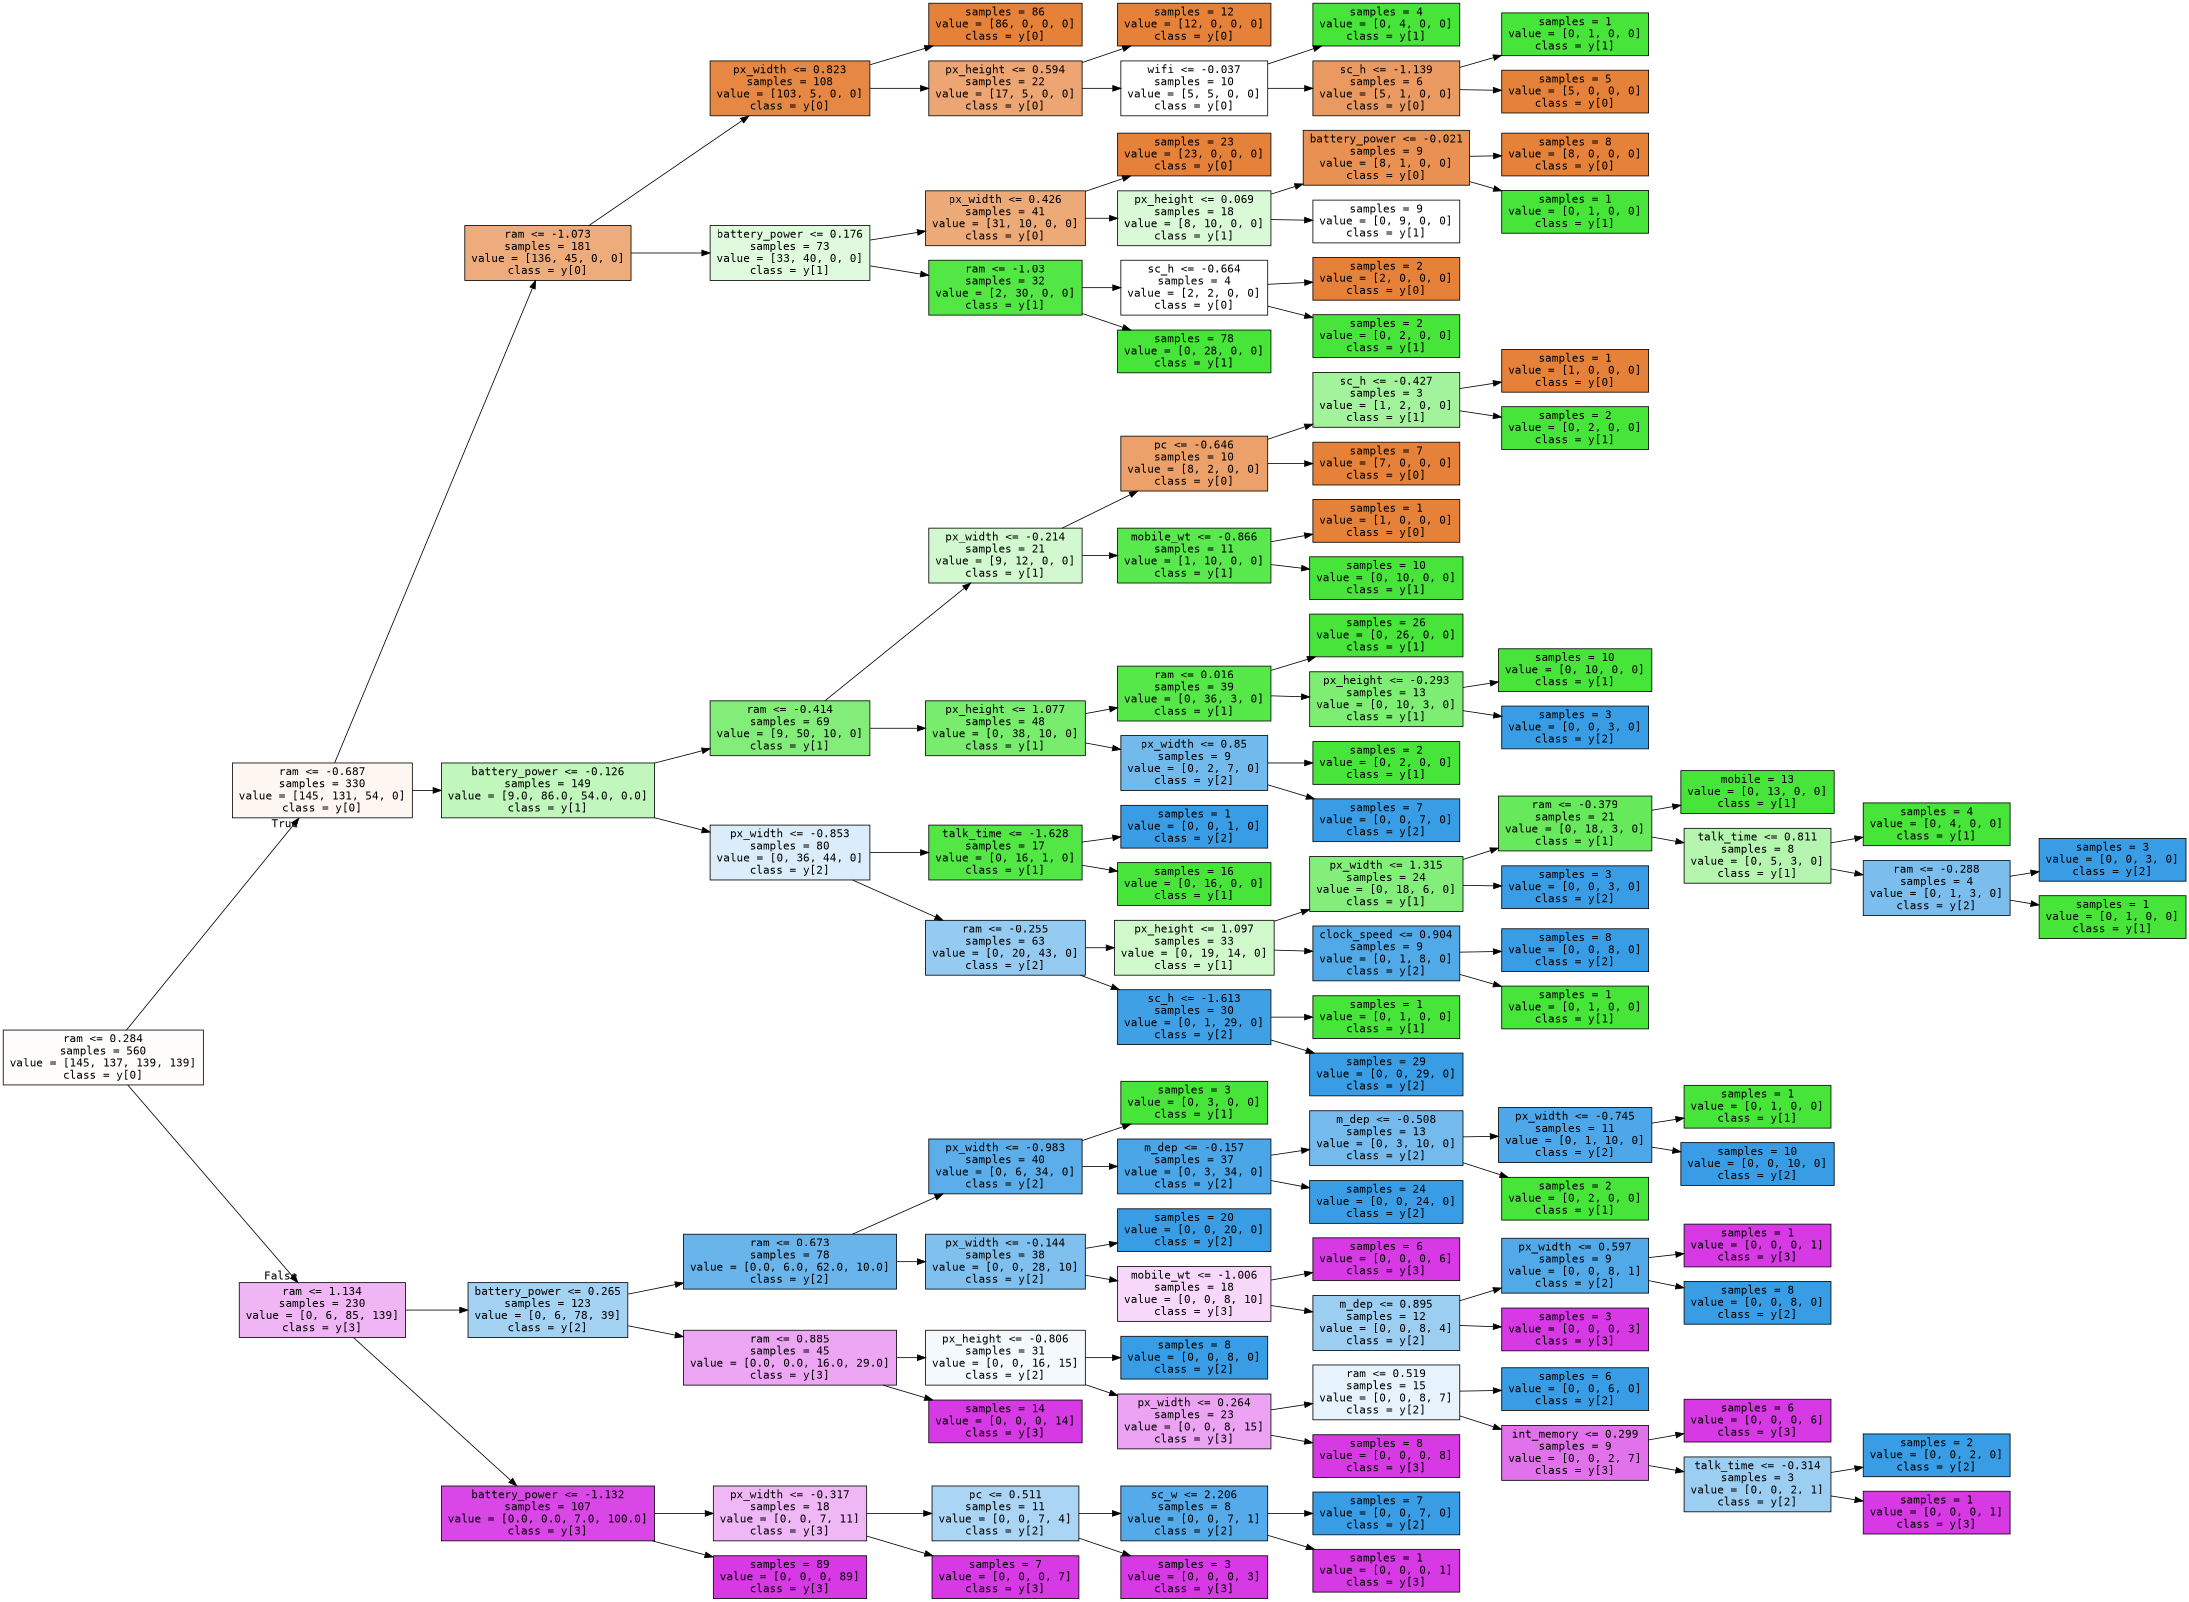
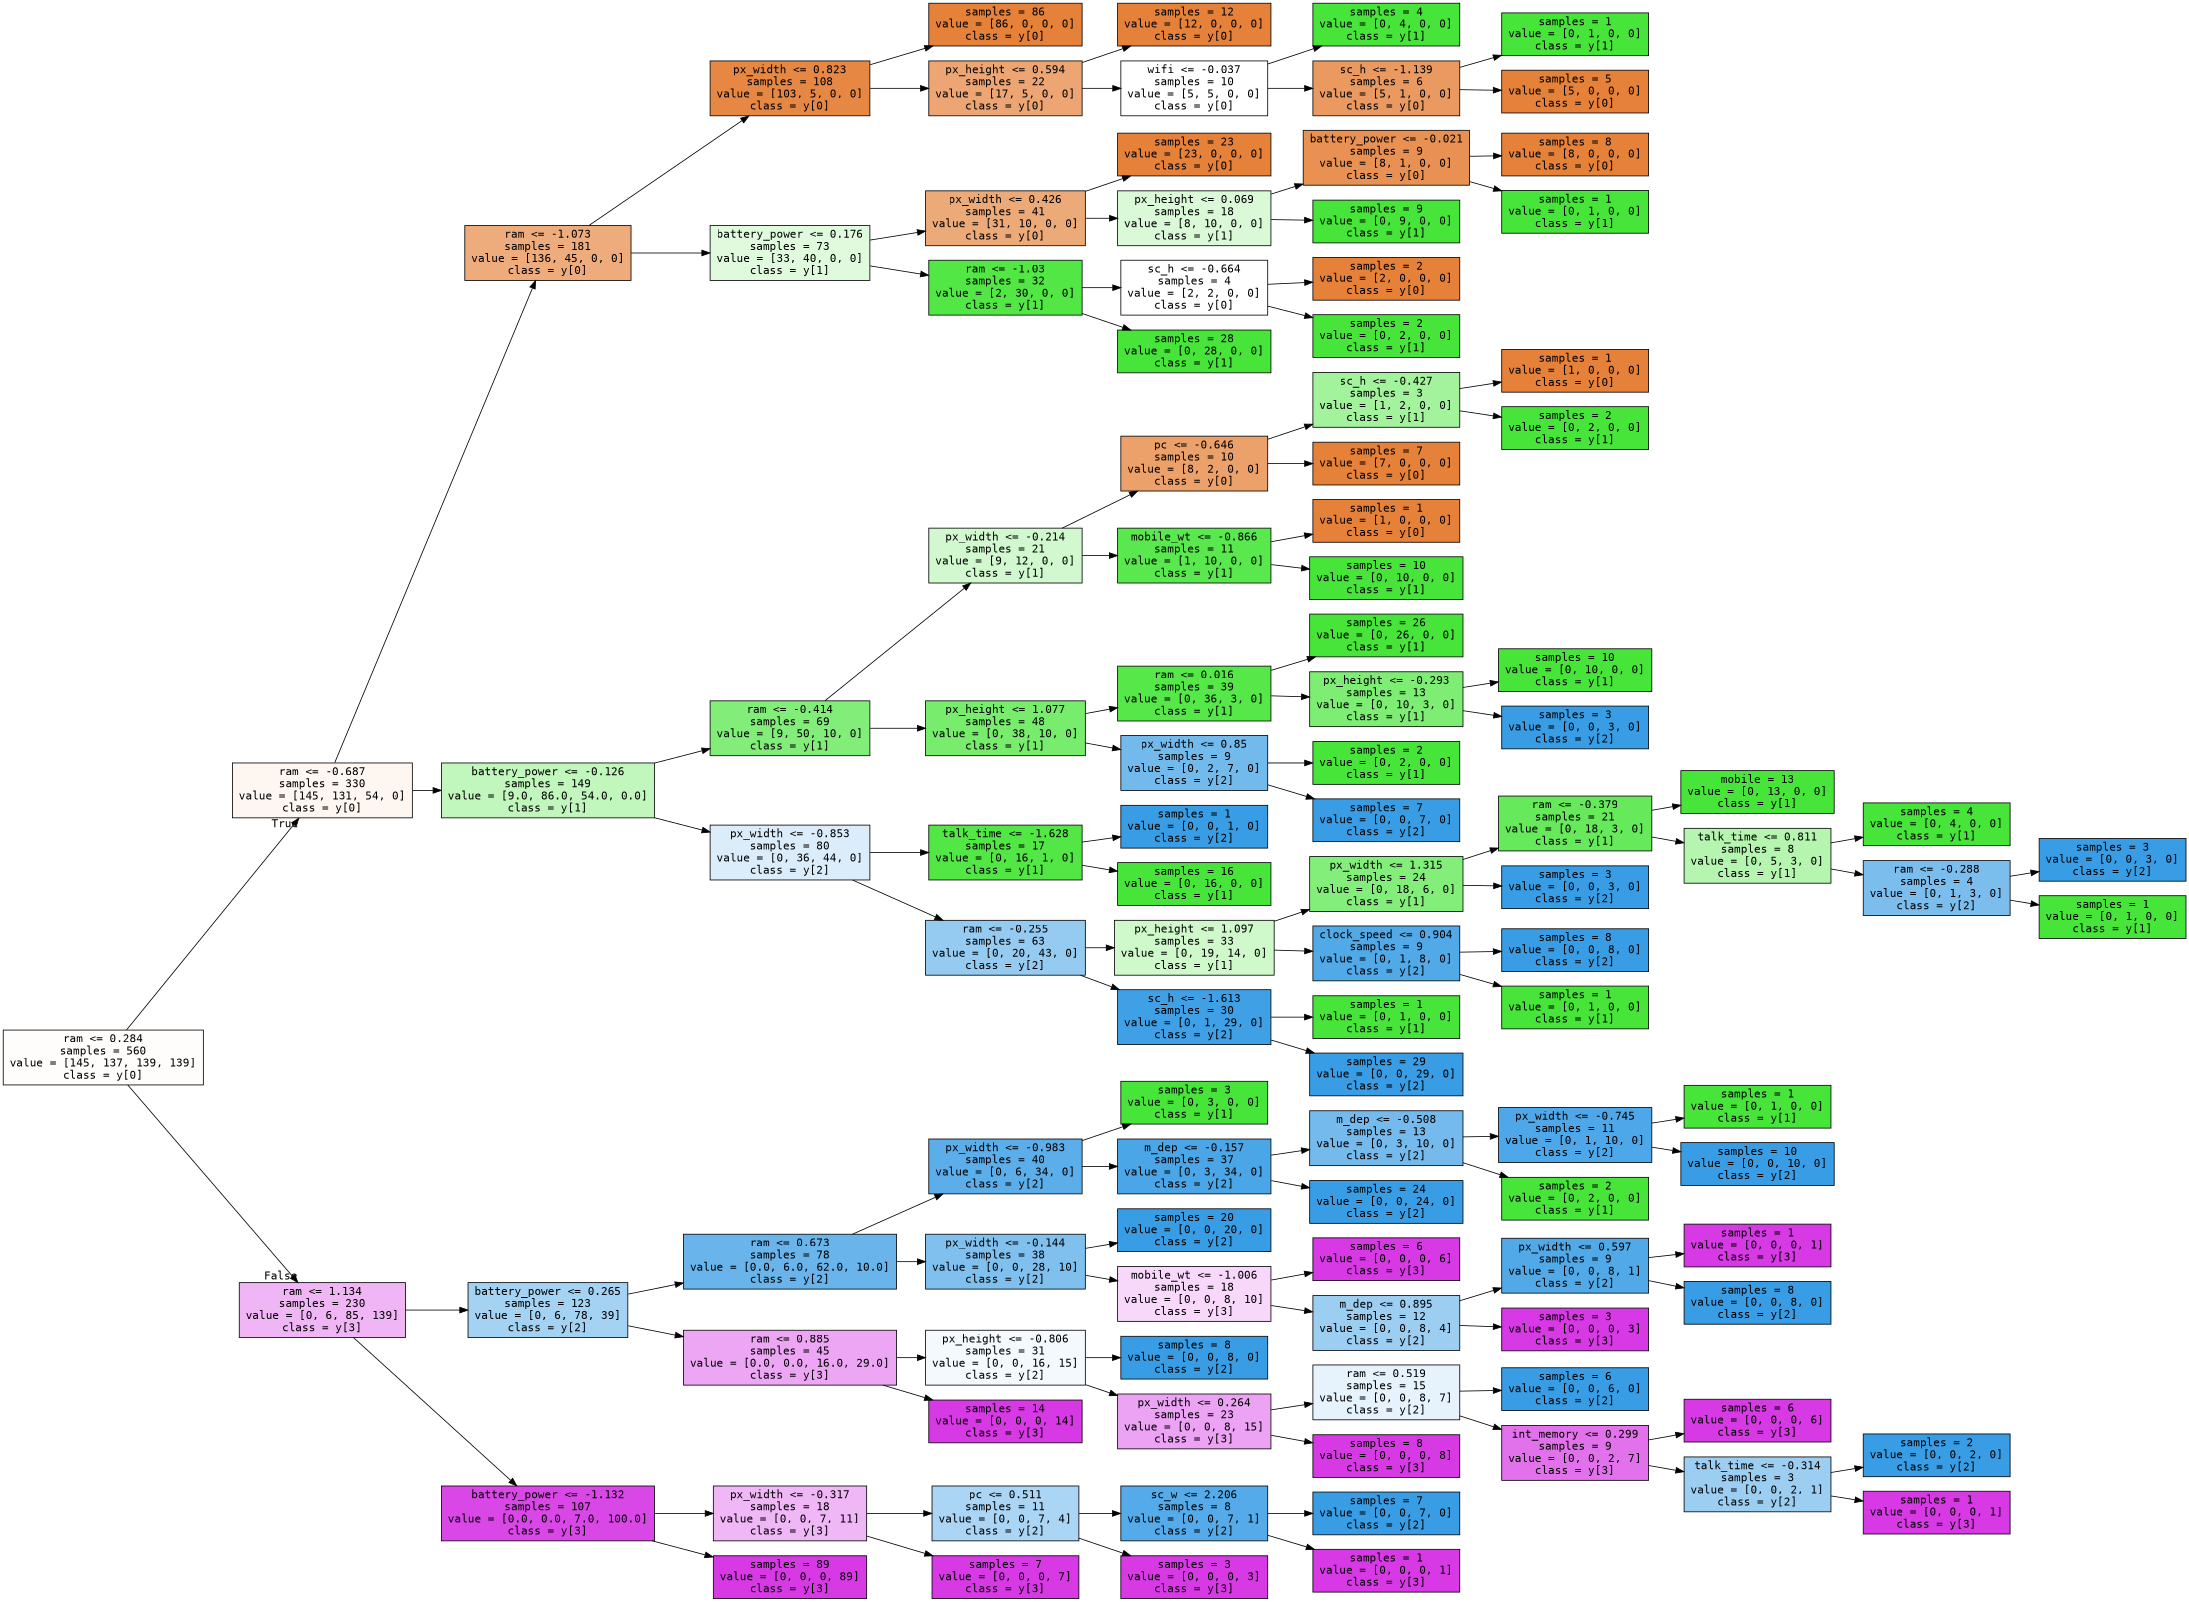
(1386, 222) -> (1386, 222)
(1194, 351) -> (1194, 351)
